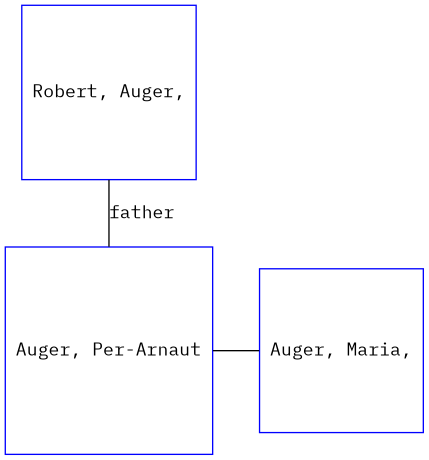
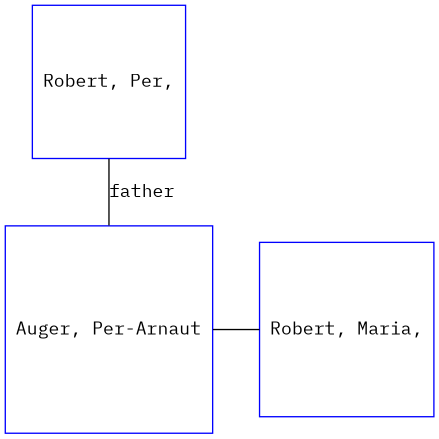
(109, 92) -> (109, 82)
(341, 351) -> (347, 330)
